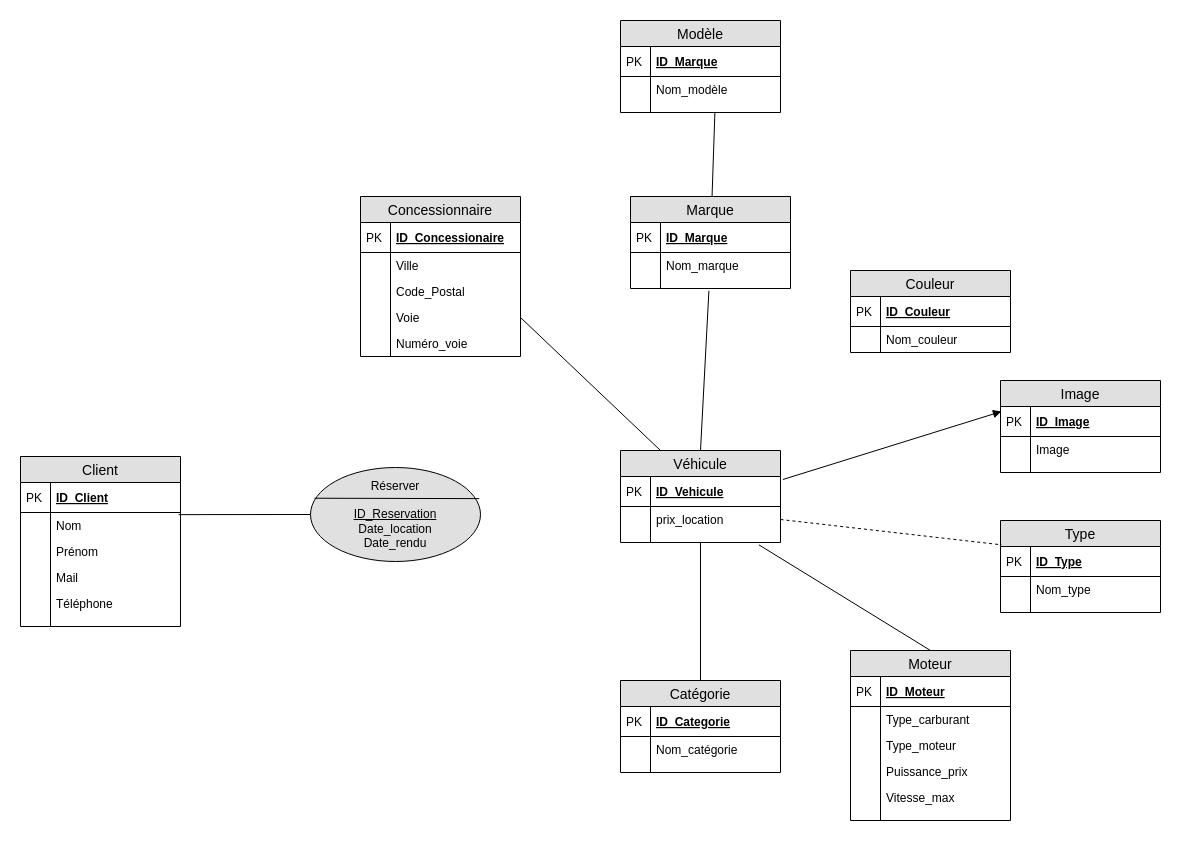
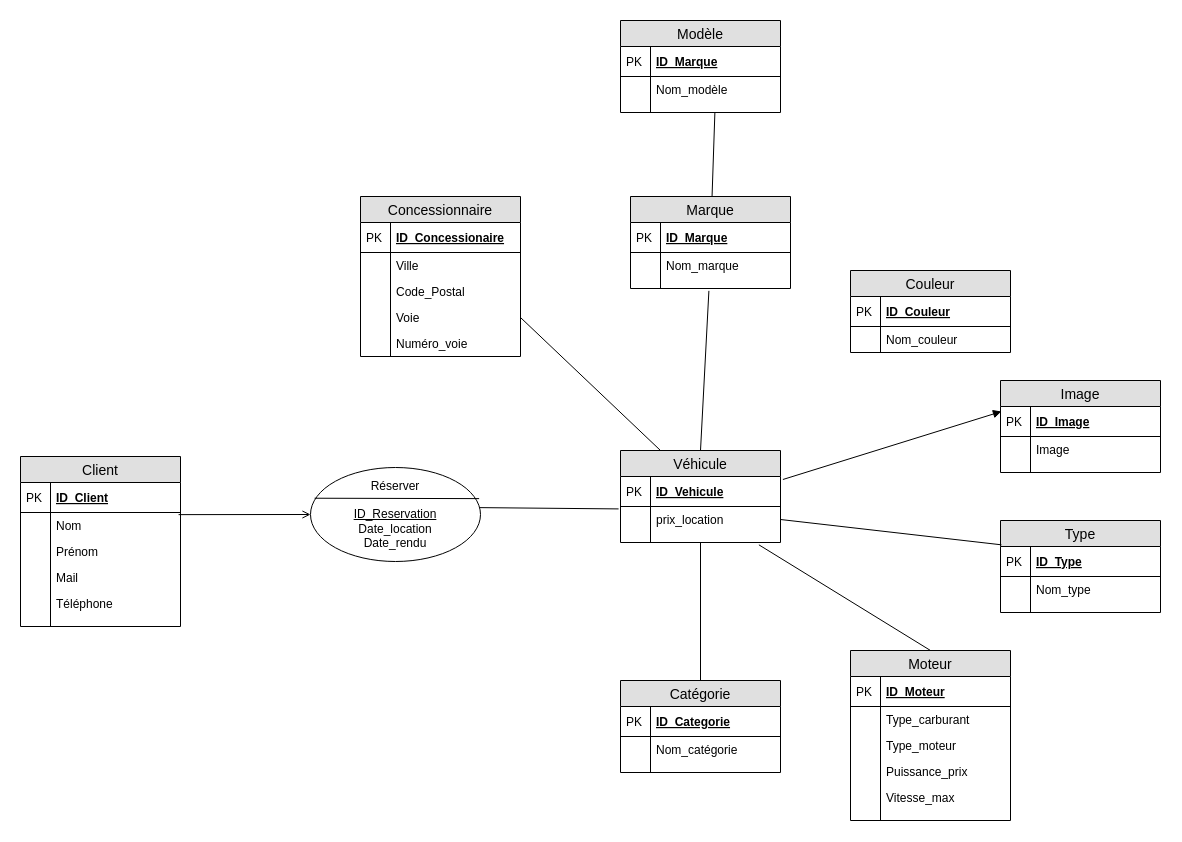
none -> (549, 508)
(305, 515) -> (304, 515)
(396, 515) -> (396, 515)
(891, 532) -> (891, 532)
